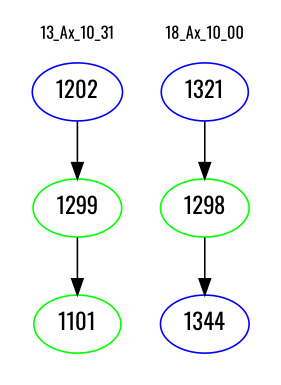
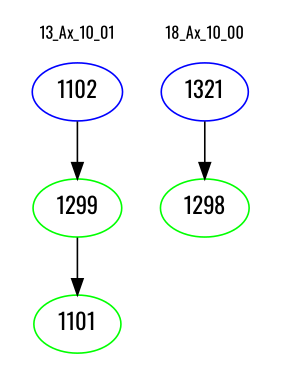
(77, 35) -> (77, 35)
(77, 92) -> (77, 92)
(205, 324) -> none
